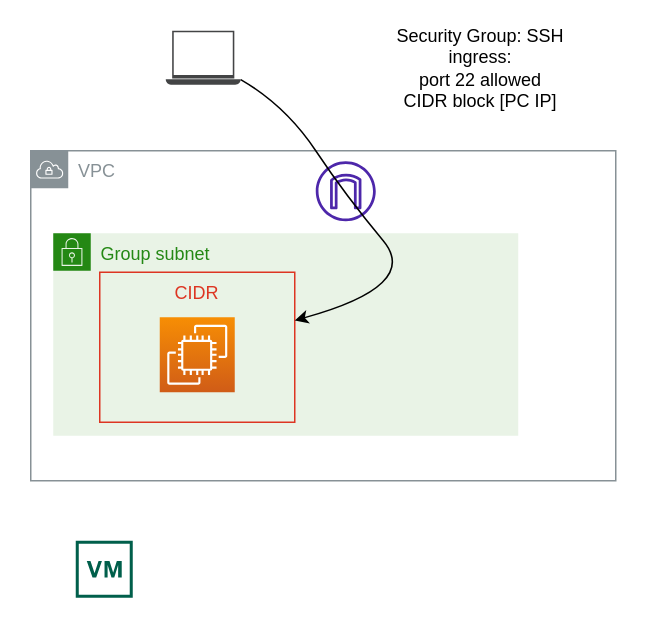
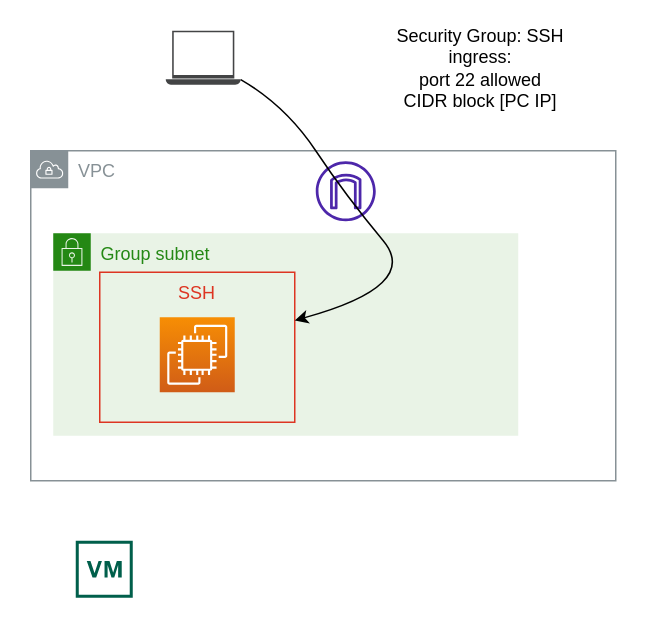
(197, 293) -> (197, 293)
